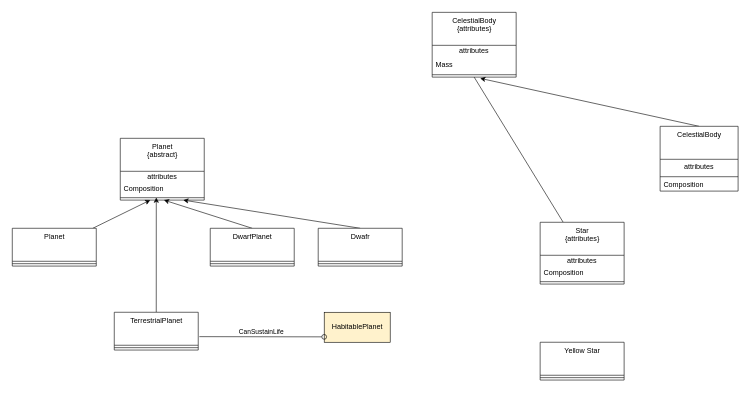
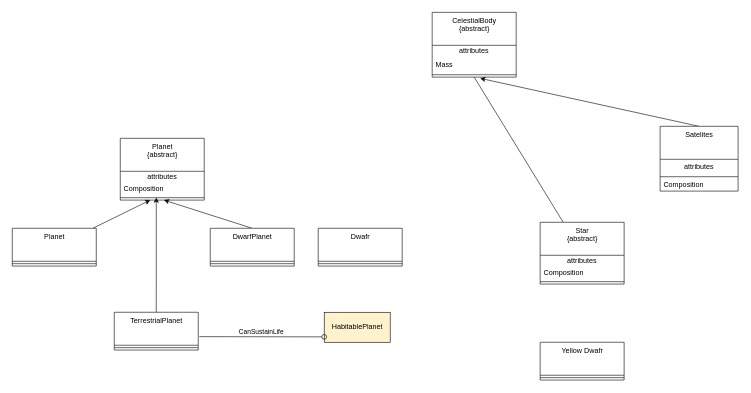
(475, 25) -> (475, 25)
(700, 135) -> (700, 135)
(276, 215) -> none
(583, 235) -> (583, 235)
(583, 351) -> (583, 351)
